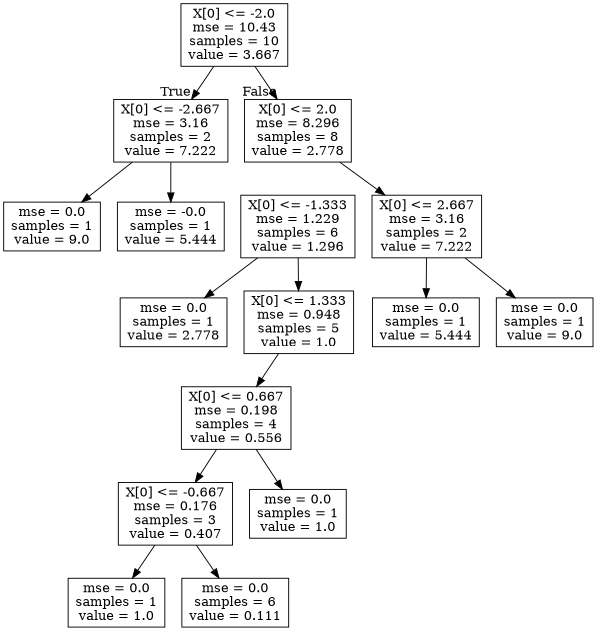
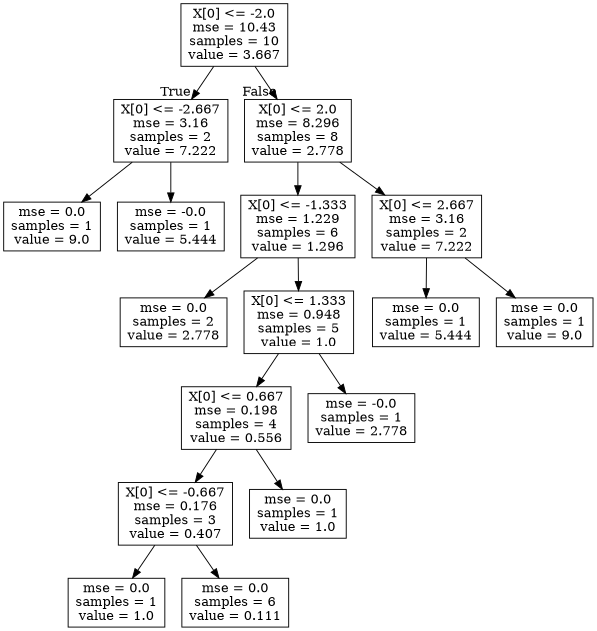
none -> (298, 174)
(174, 322) -> (174, 322)
none -> (361, 418)
